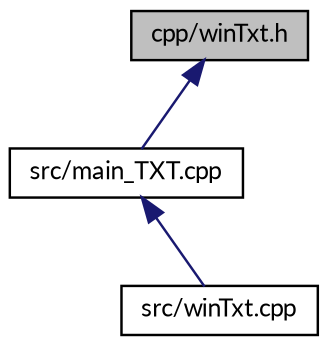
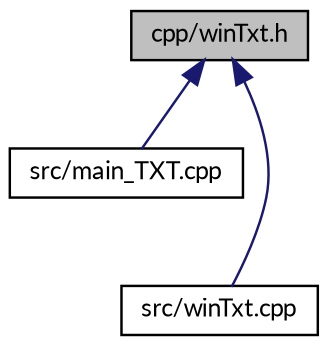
(180, 252) -> (268, 186)
